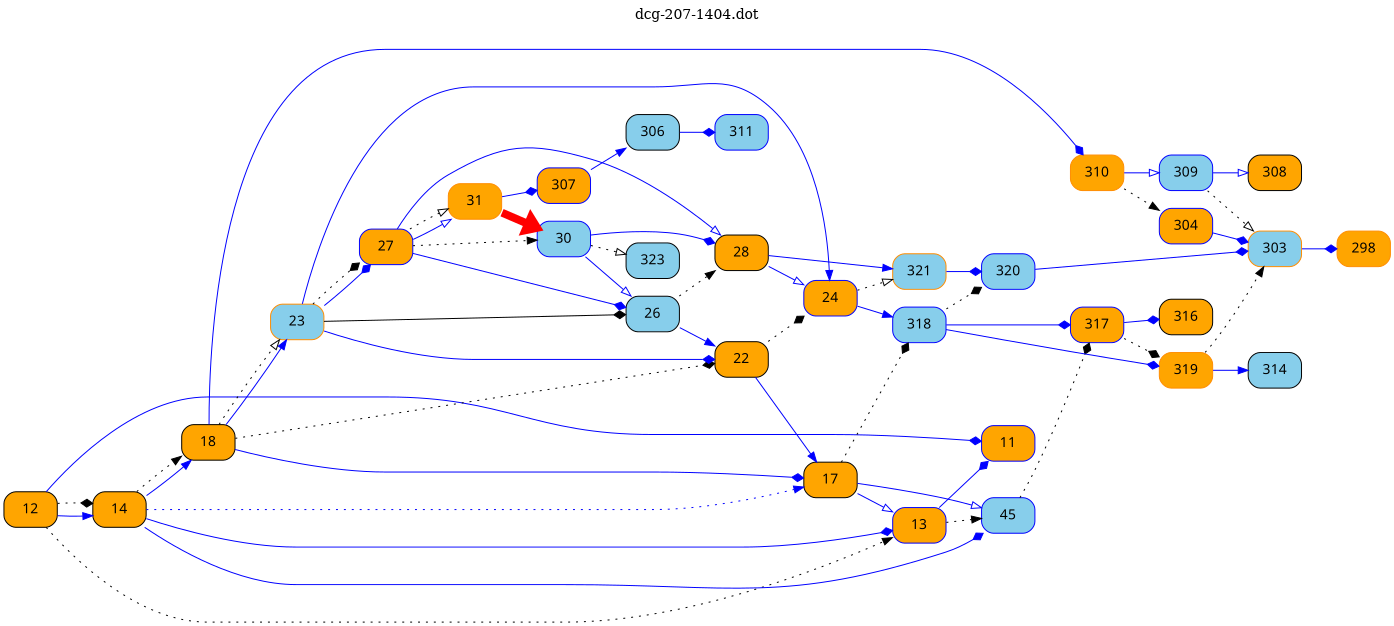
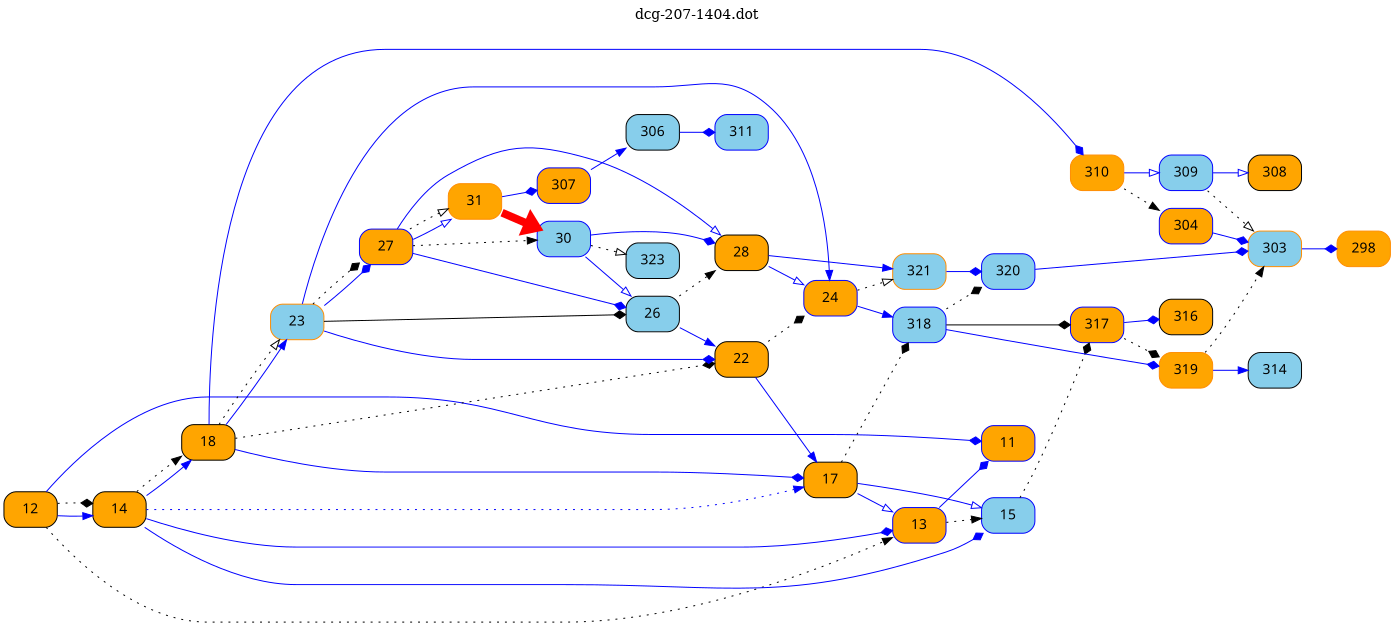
(1002, 325) -> (1002, 325)
(1008, 515) -> (1008, 515)
